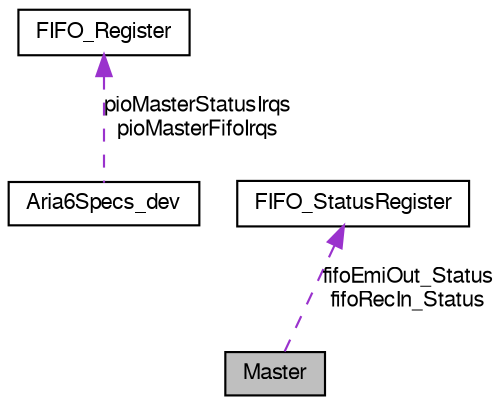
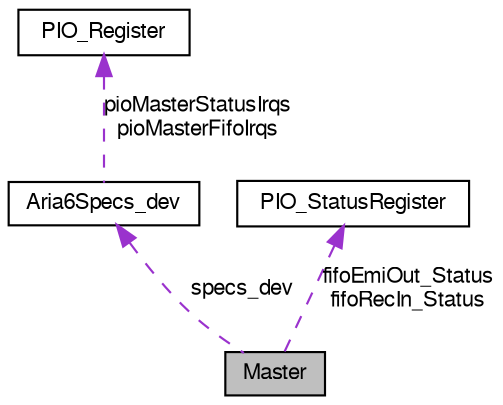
(104, 32) -> (104, 32)
(353, 204) -> (353, 204)
none -> (181, 304)
